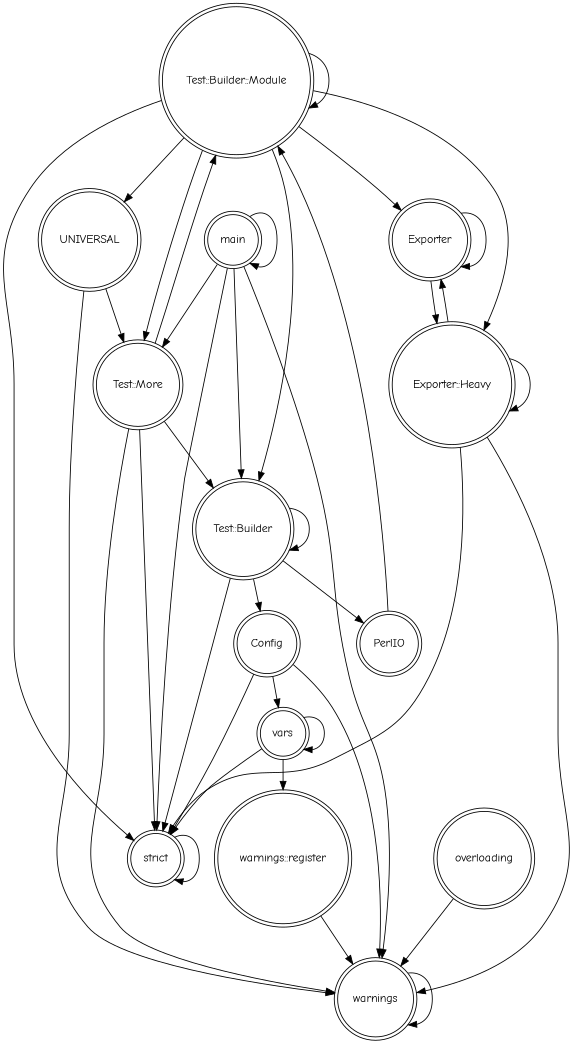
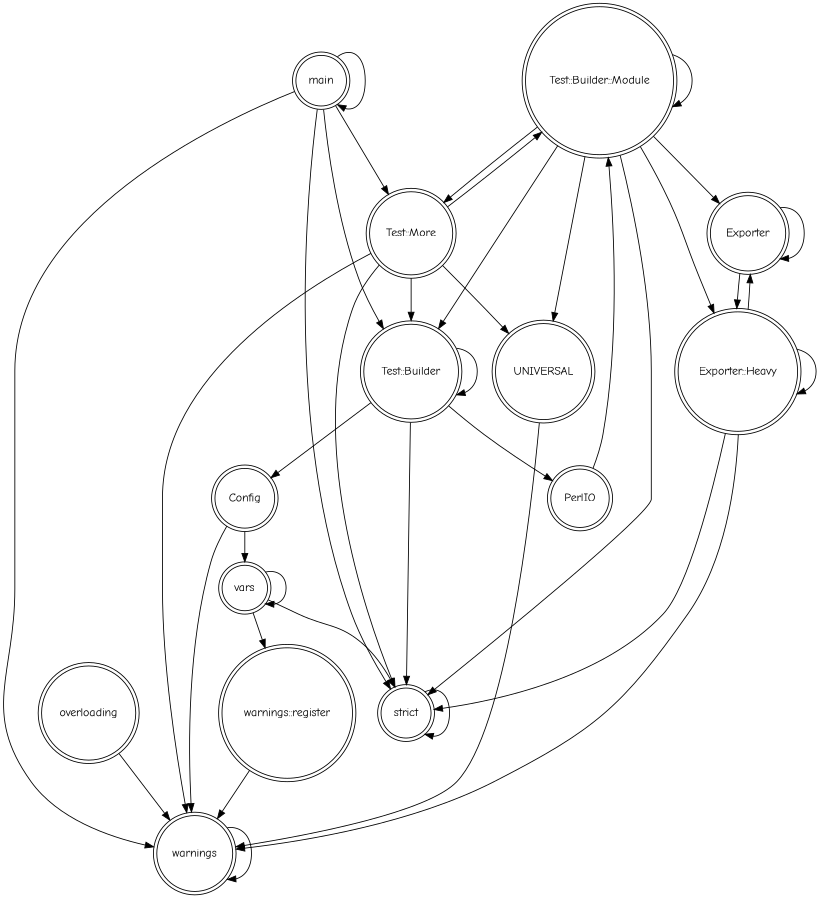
(113, 311) -> (473, 296)
(217, 752) -> none
